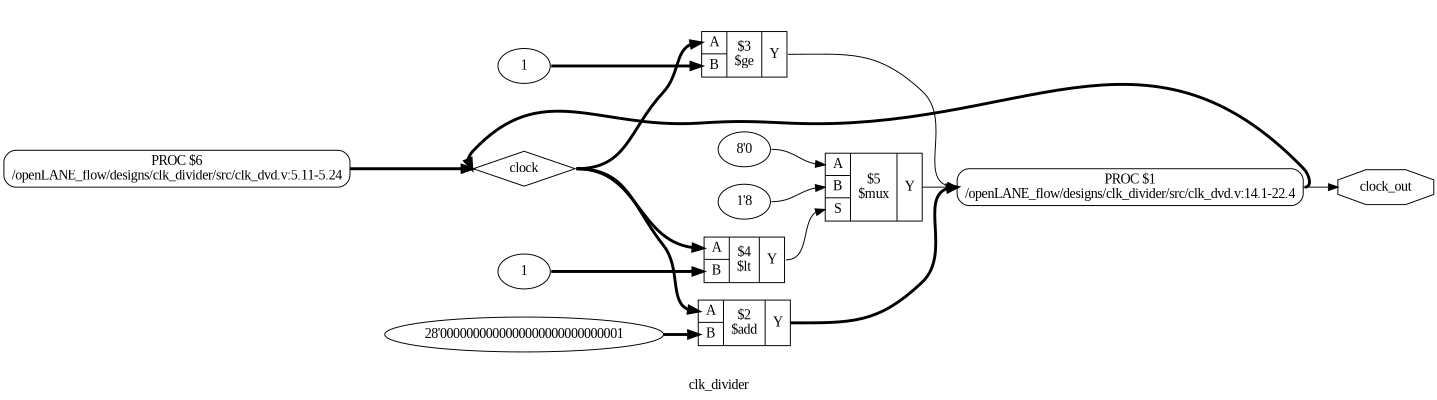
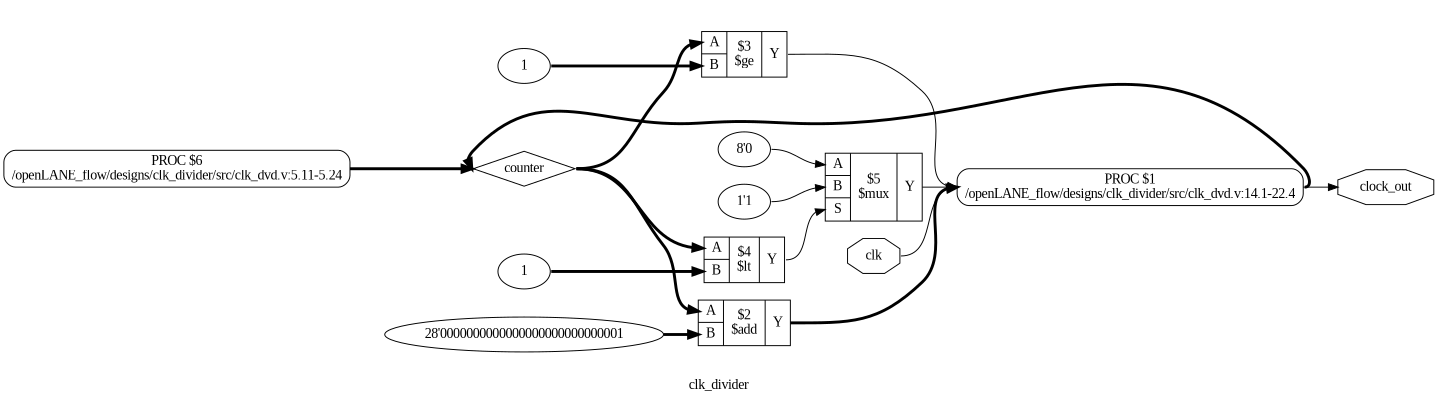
(524, 169) -> (524, 169)
(744, 202) -> (744, 202)
none -> (874, 256)
